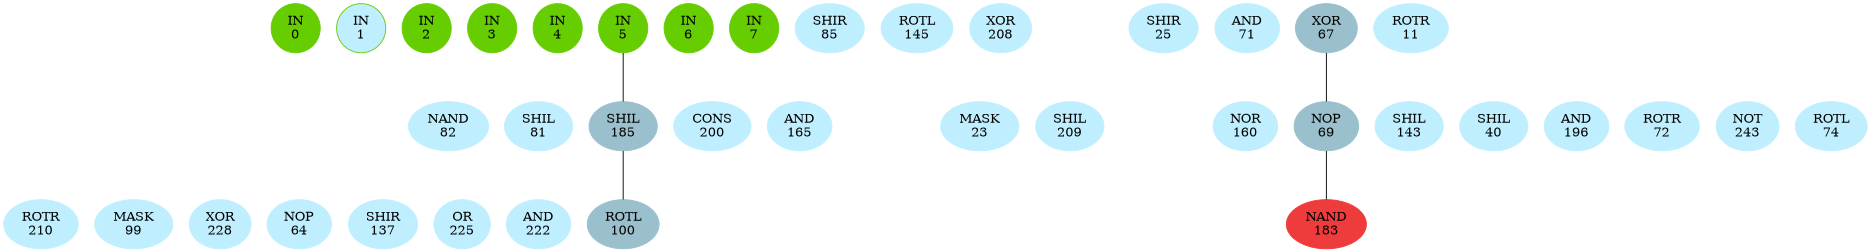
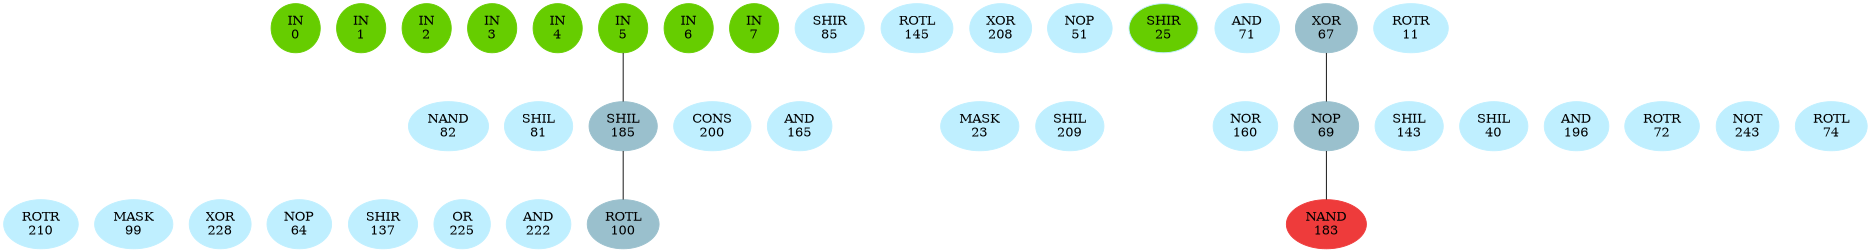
(361, 28) -> (361, 28)
none -> (1080, 28)
(1164, 28) -> (1164, 28)
